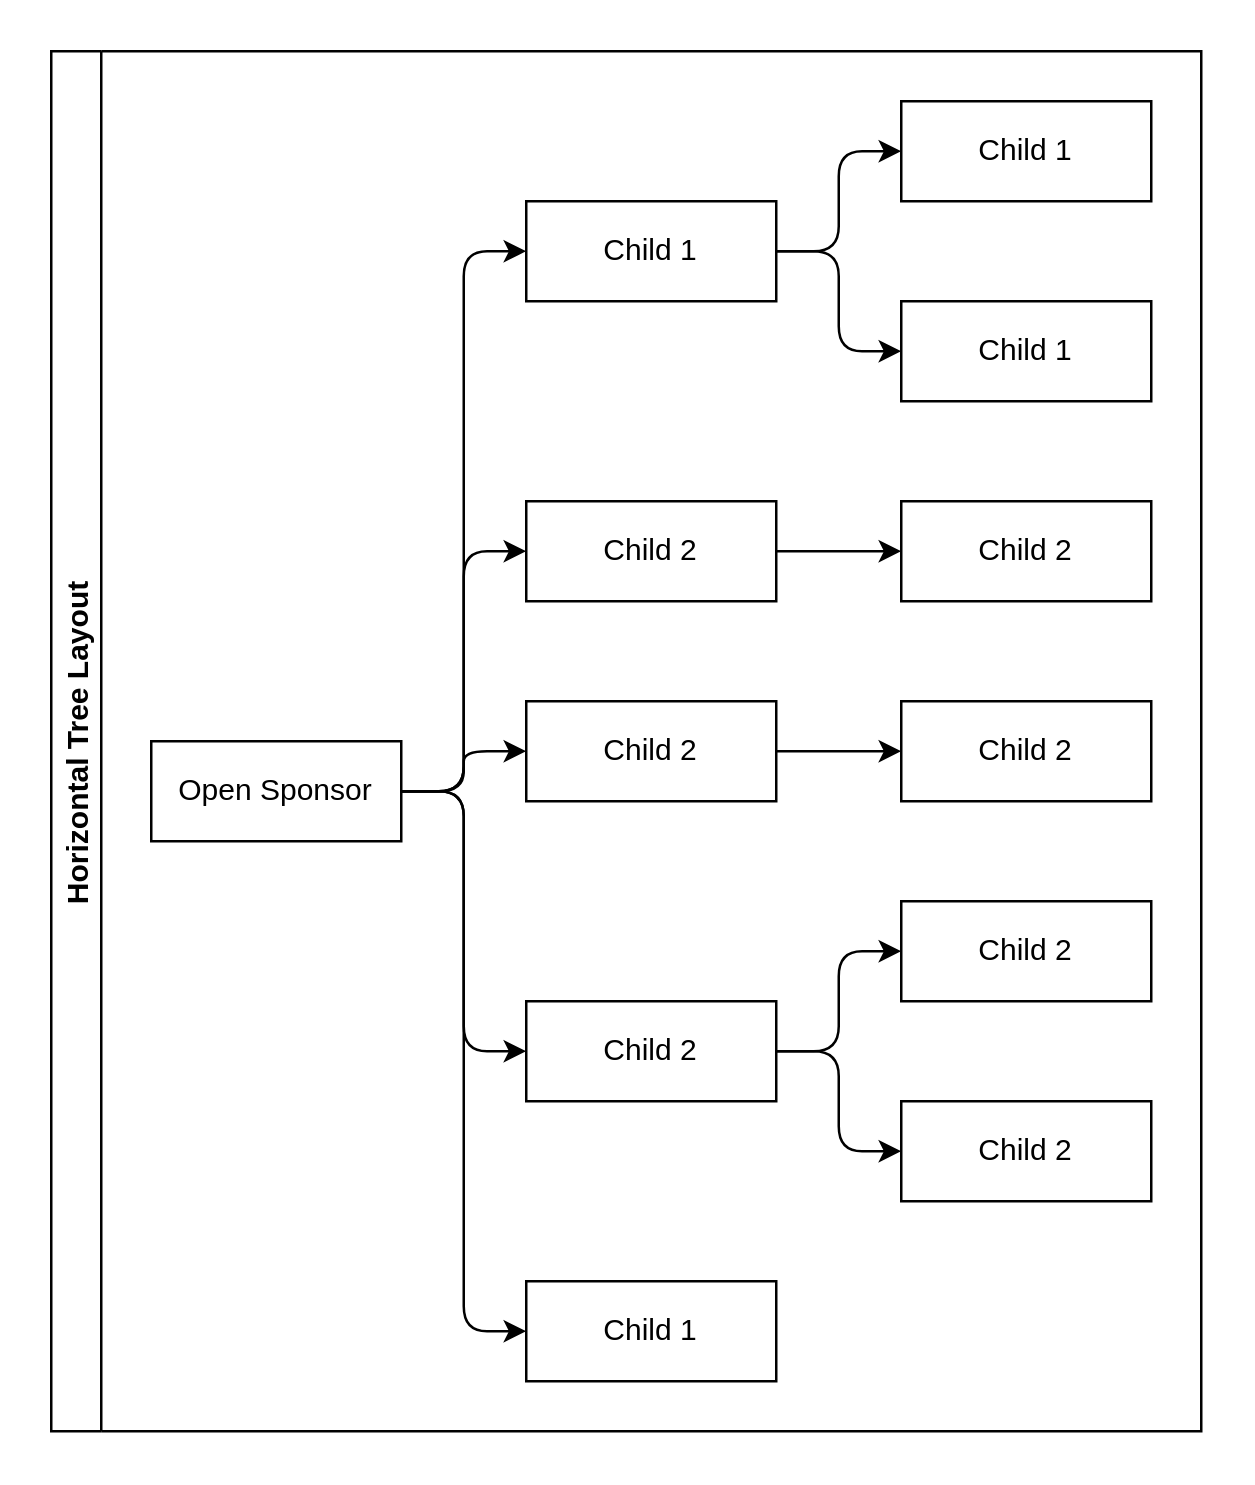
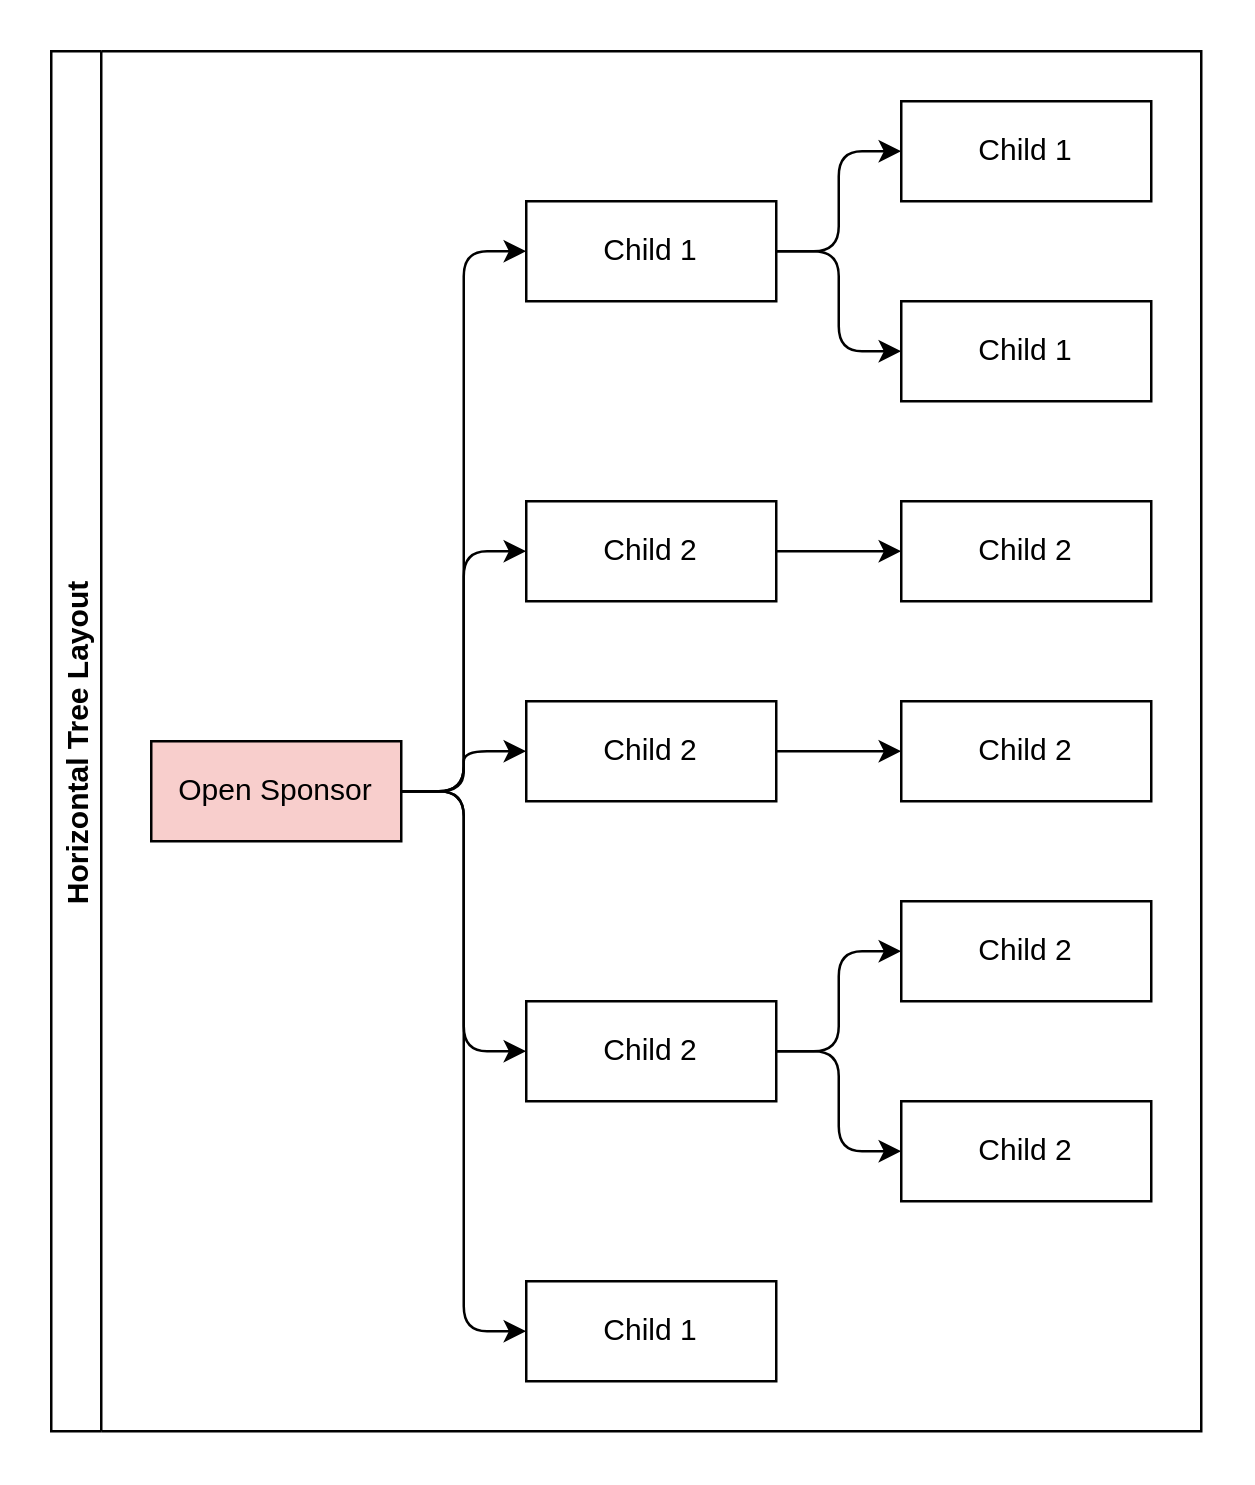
(276, 791) -> (276, 791)
